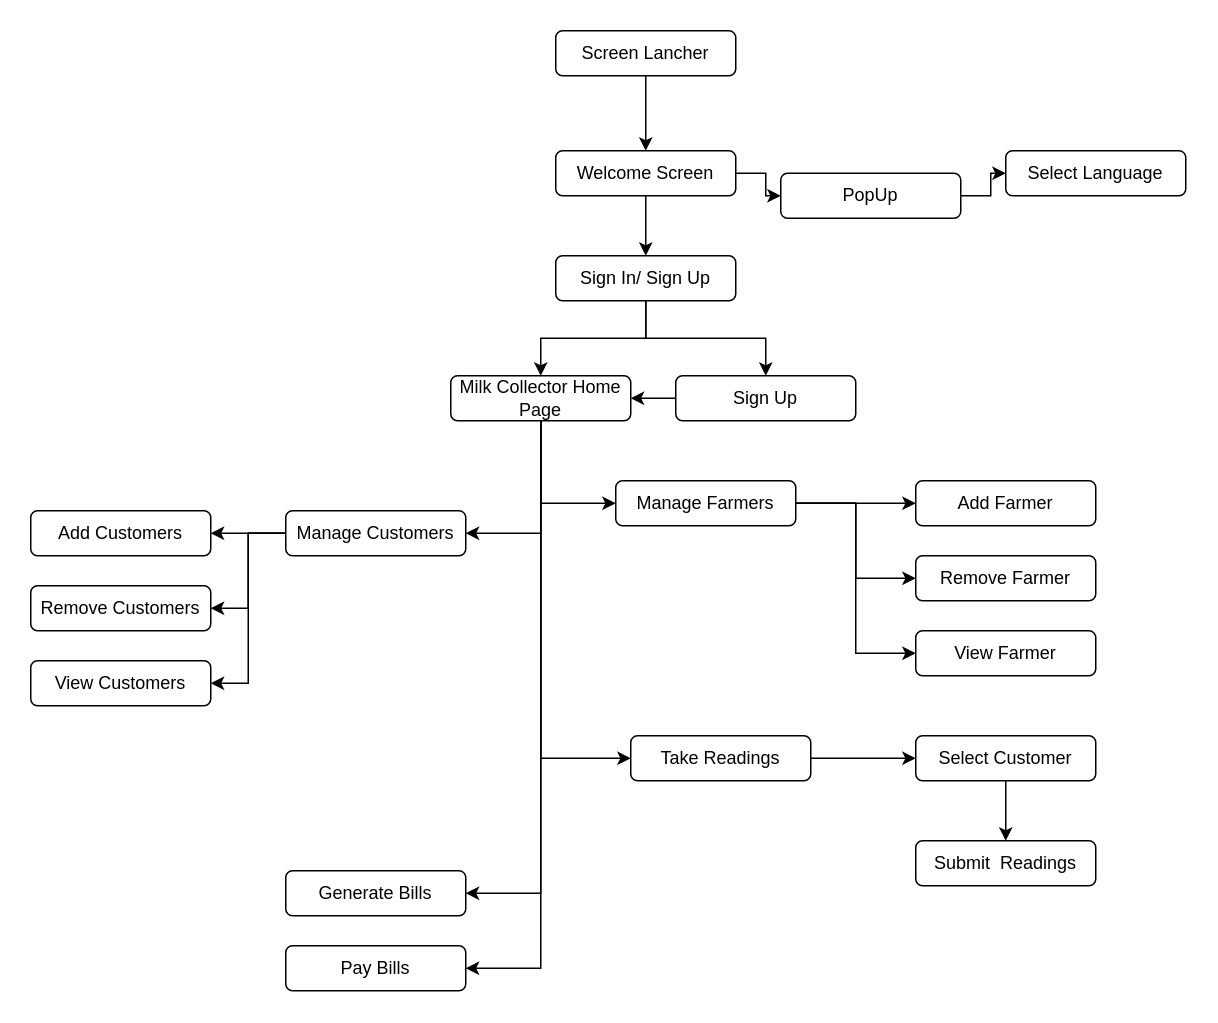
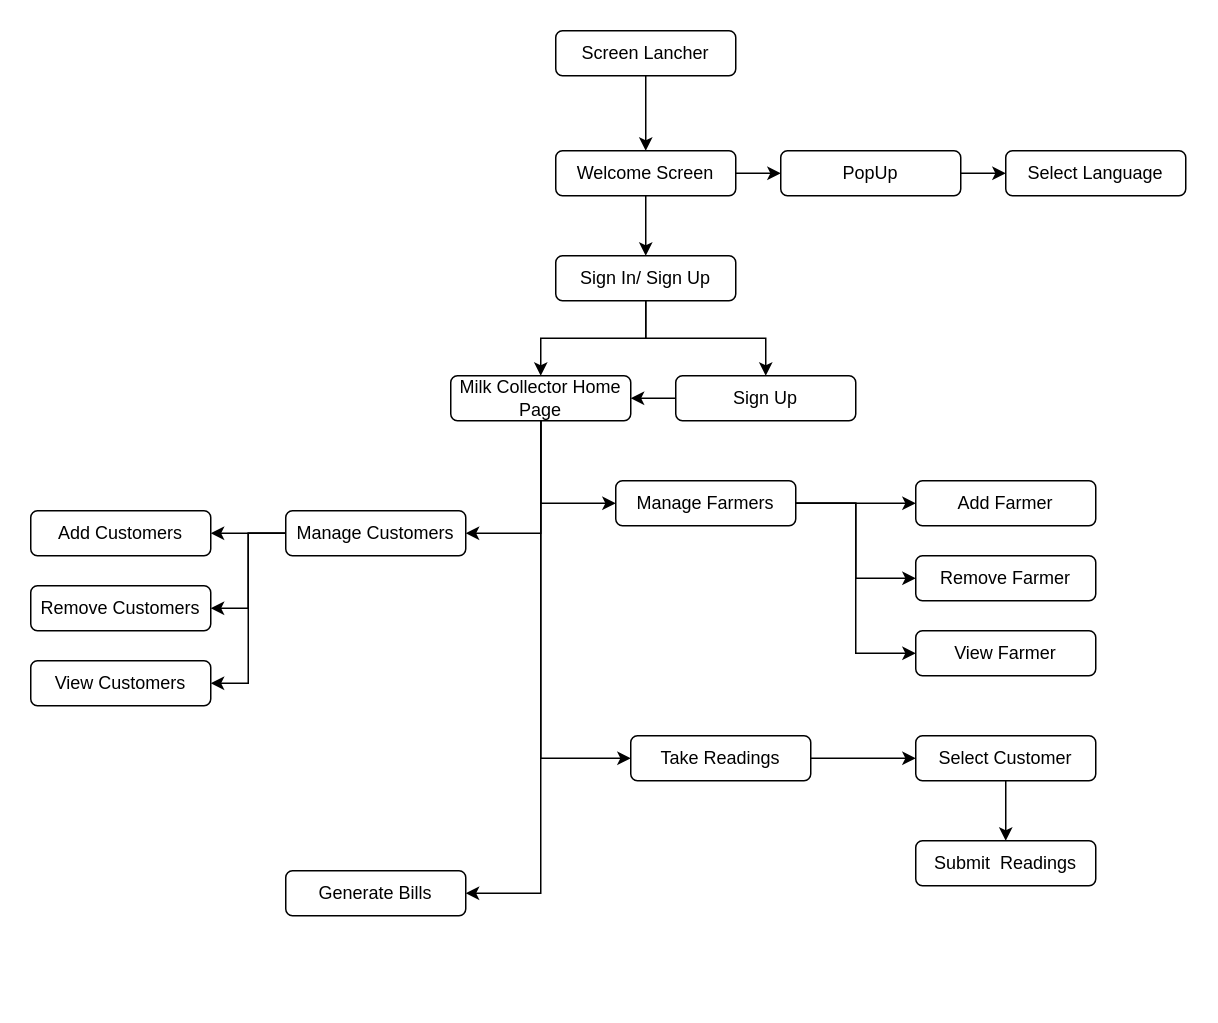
(871, 196) -> (871, 173)
(541, 963) -> none
(376, 968) -> none
